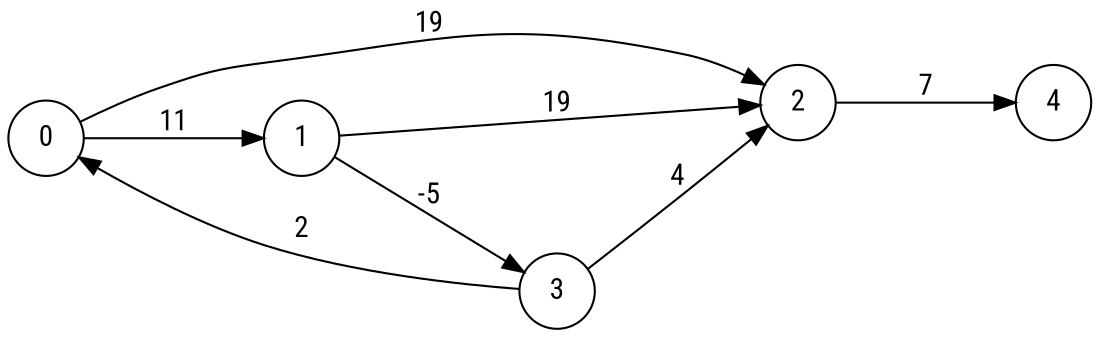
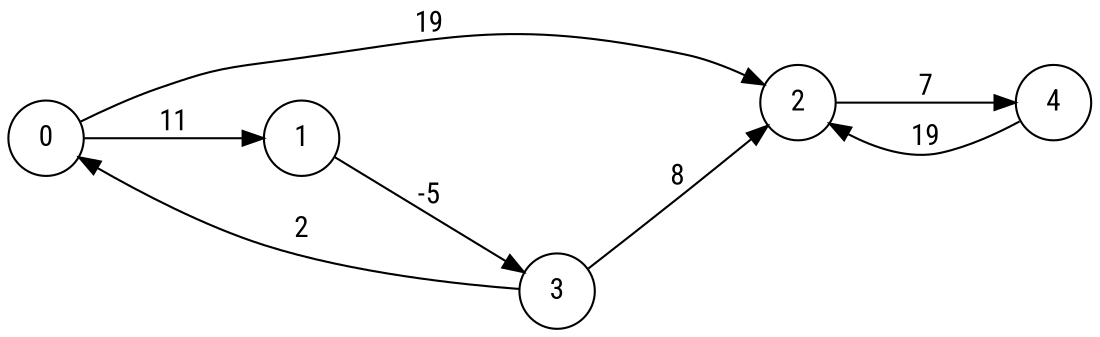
(539, 121) -> (935, 154)
(678, 177) -> (678, 177)
